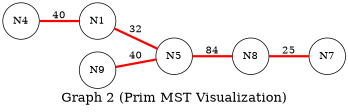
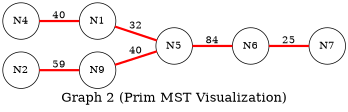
(251, 56) -> (251, 46)
none -> (21, 70)
